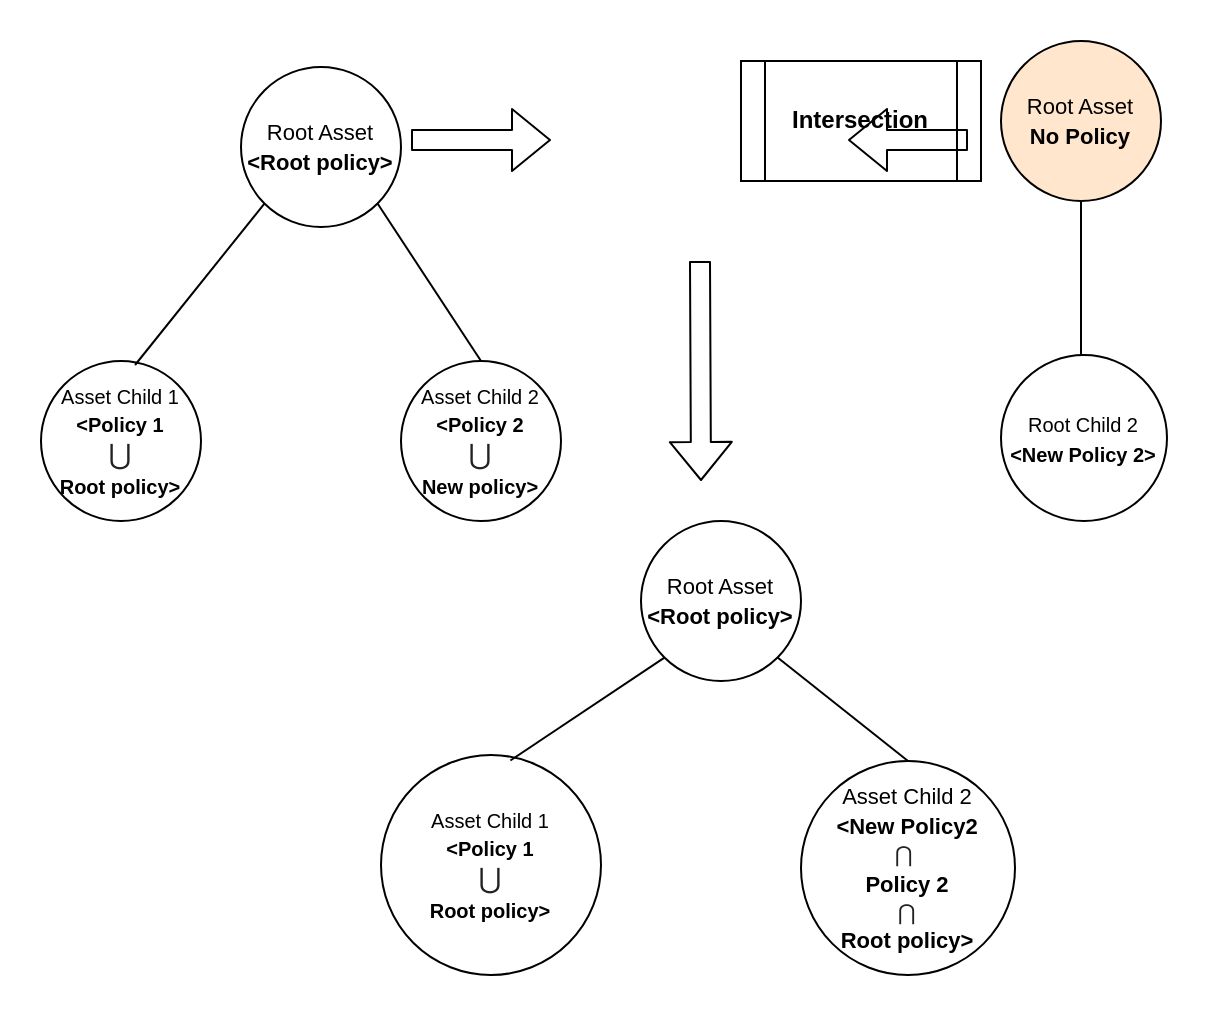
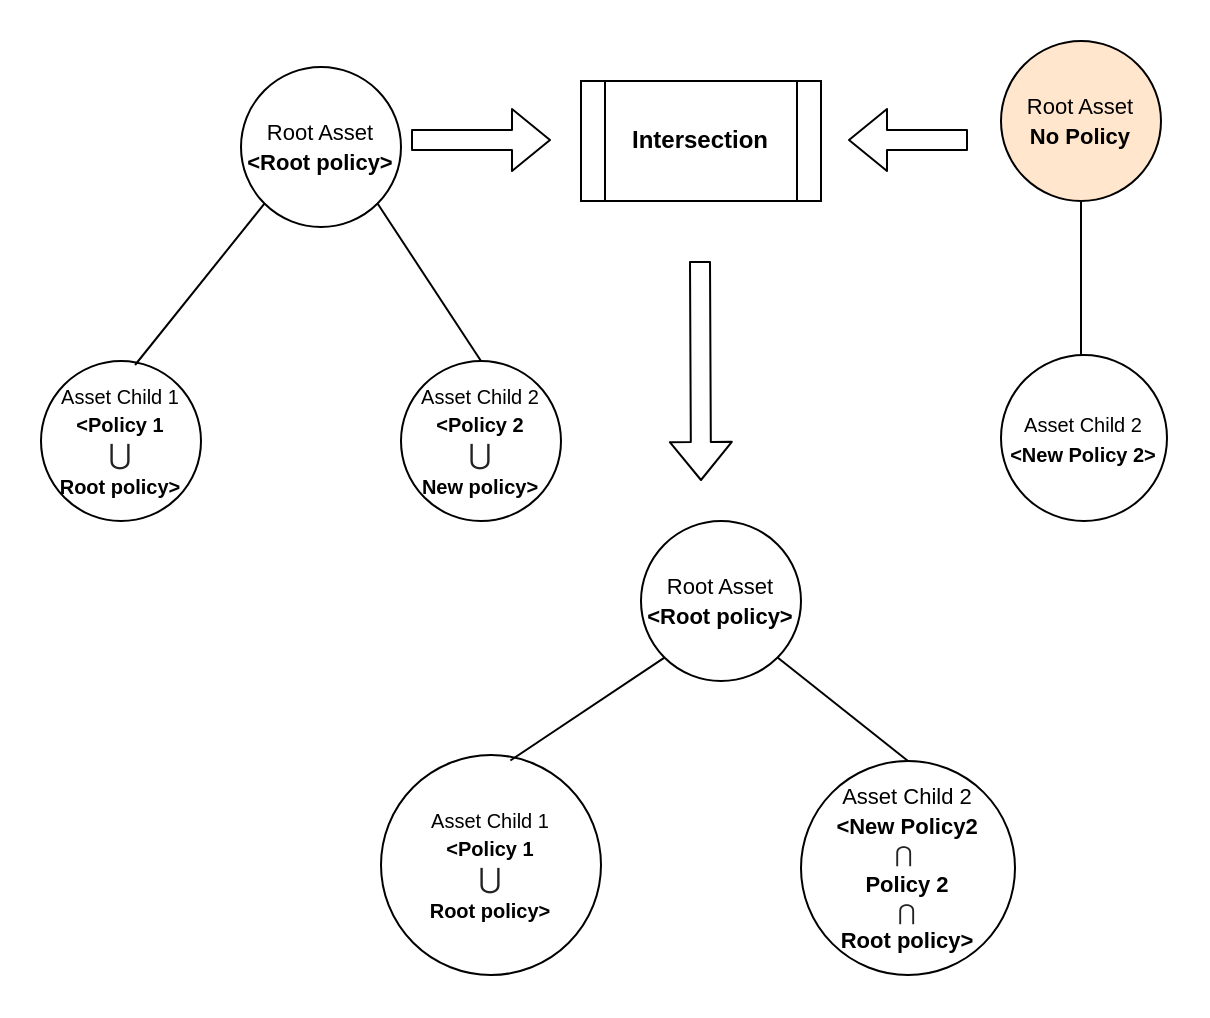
(861, 121) -> (701, 141)
(1084, 439) -> (1084, 439)
